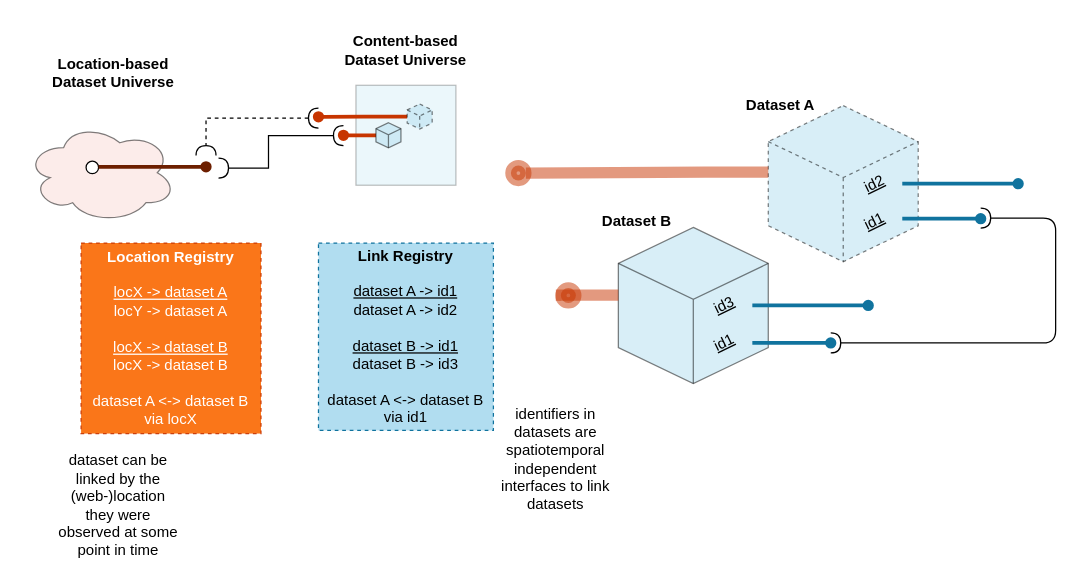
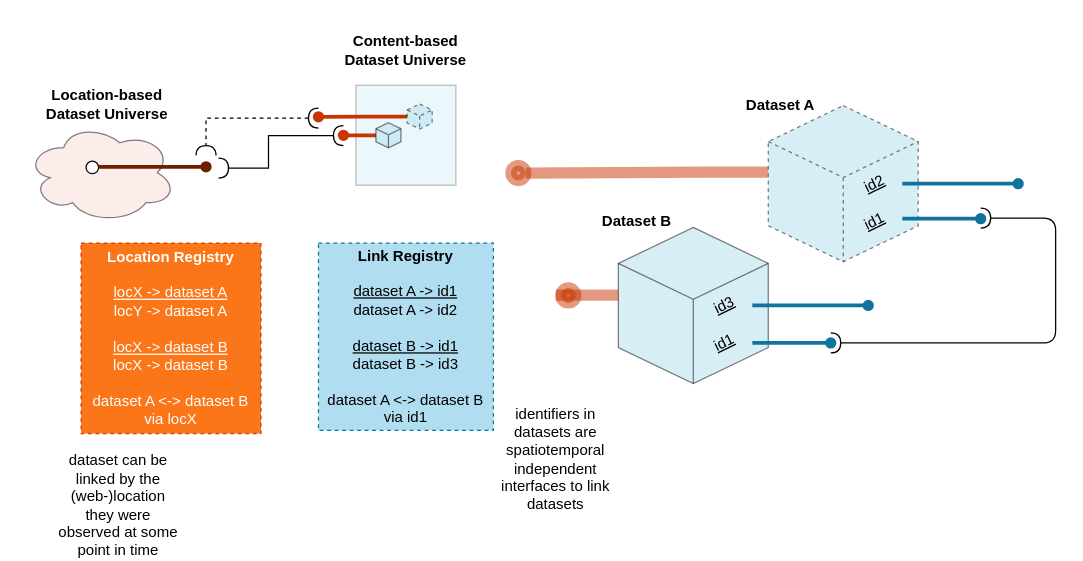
(113, 73) -> (107, 104)
